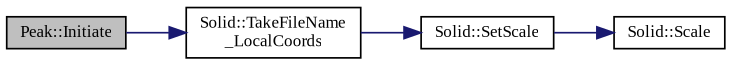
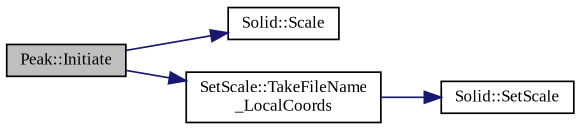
(273, 33) -> (284, 97)
(575, 33) -> (168, 43)
